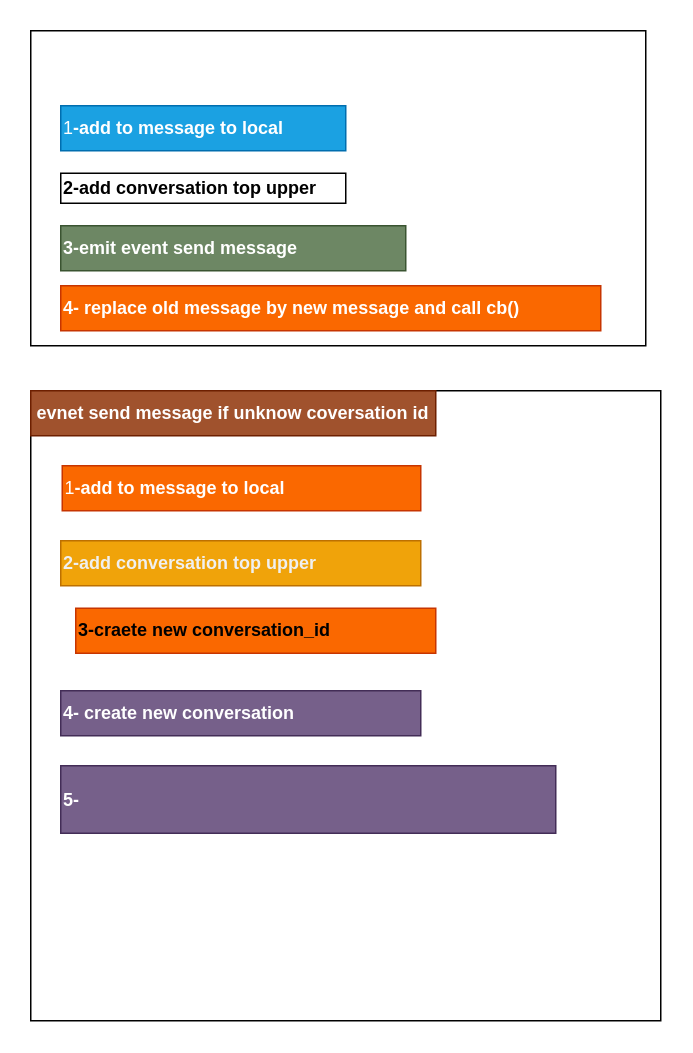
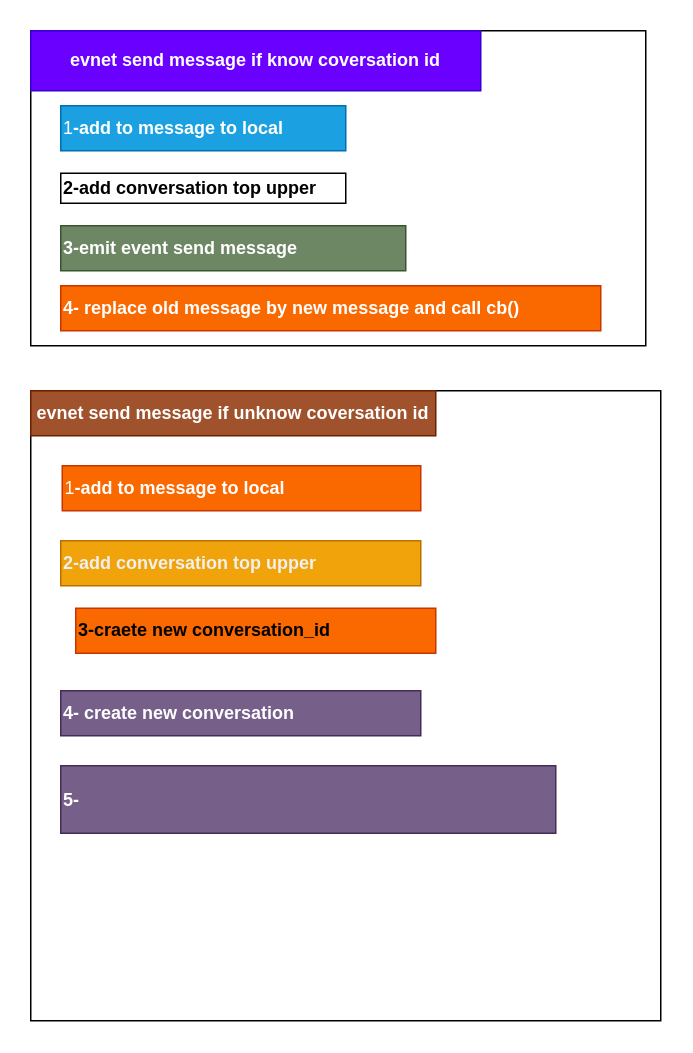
none -> (256, 61)
